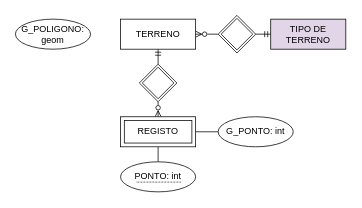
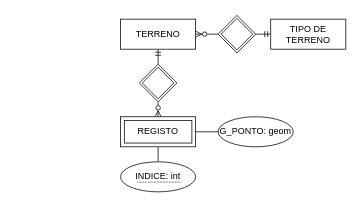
(53, 34) -> none
(308, 34) -> (308, 34)
(255, 132) -> (255, 132)
(158, 177) -> (158, 177)
